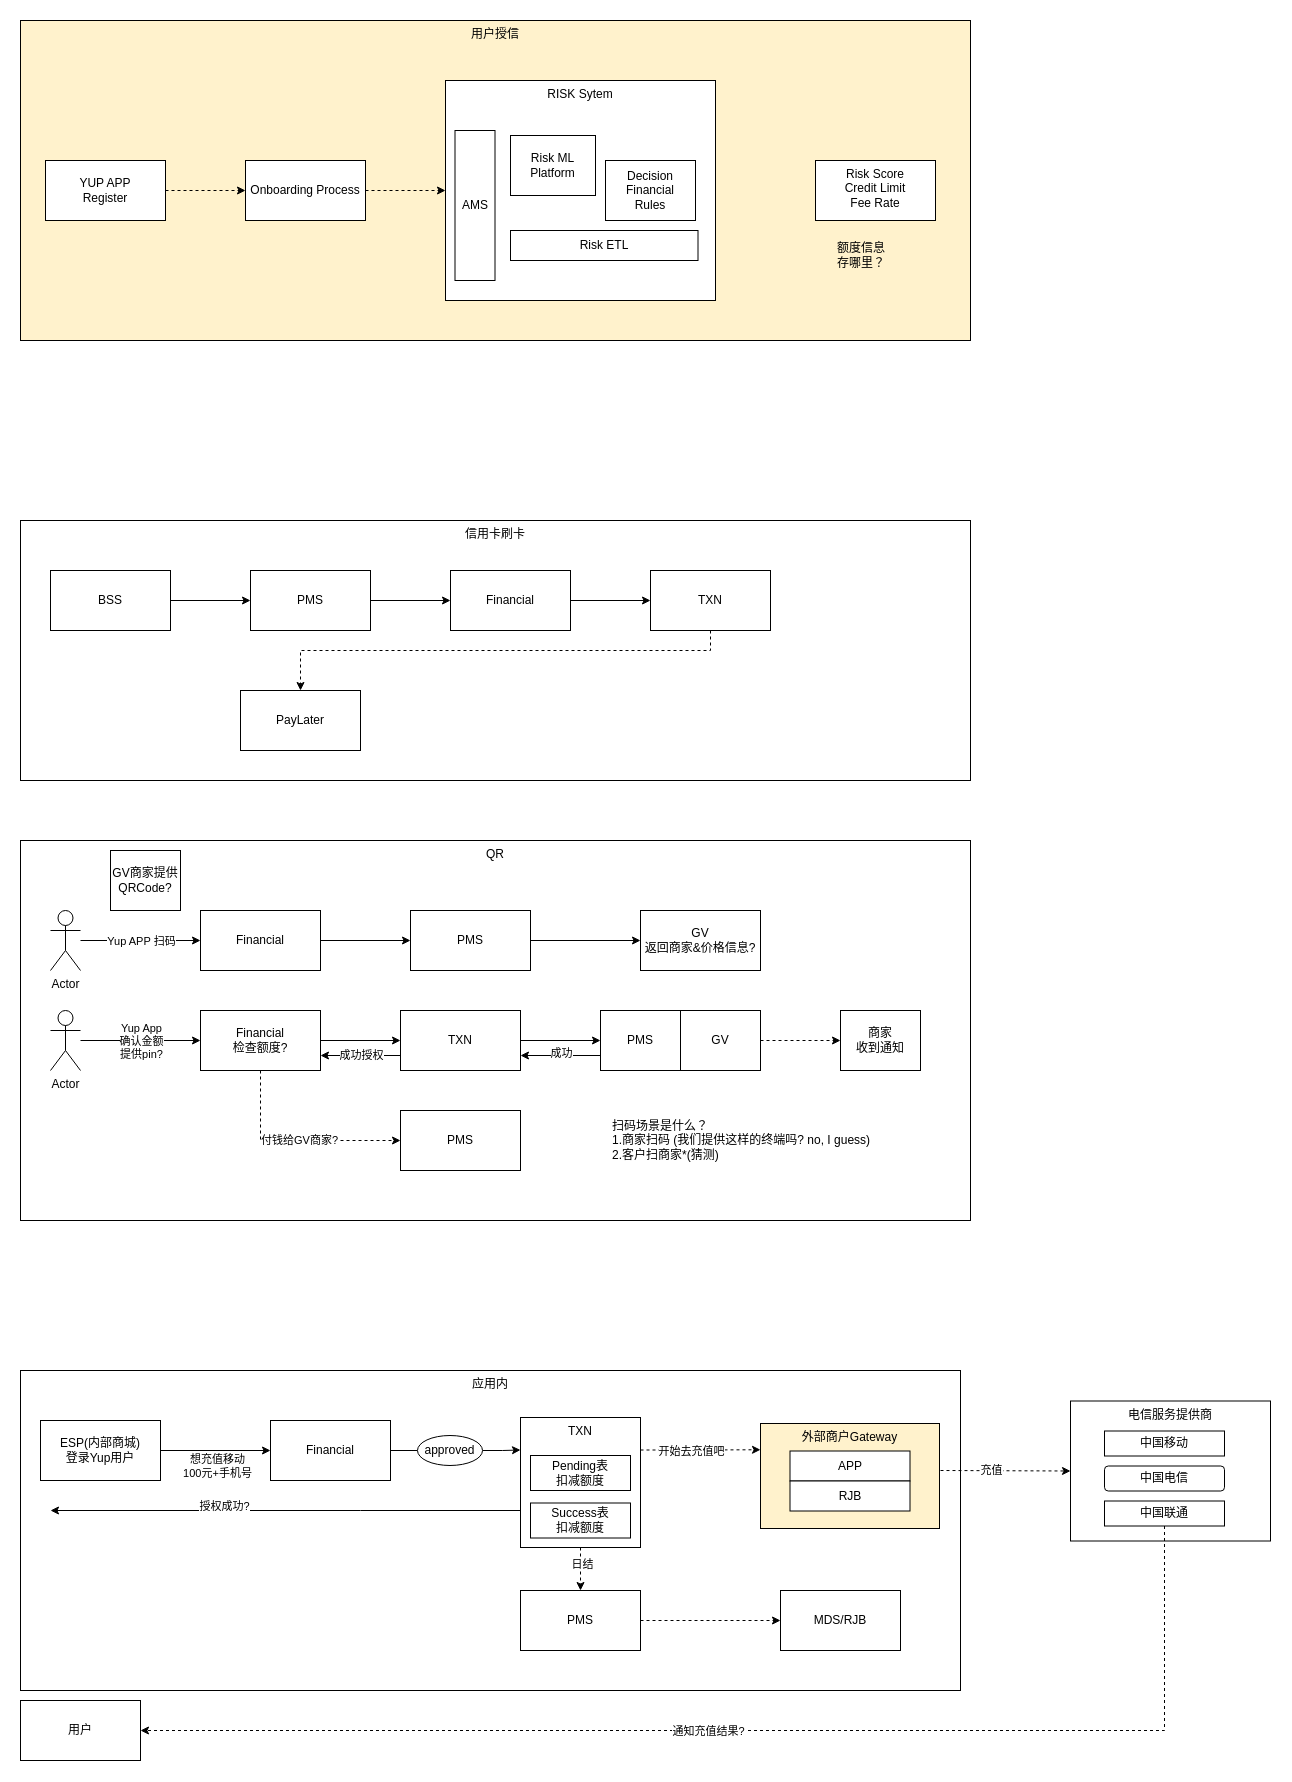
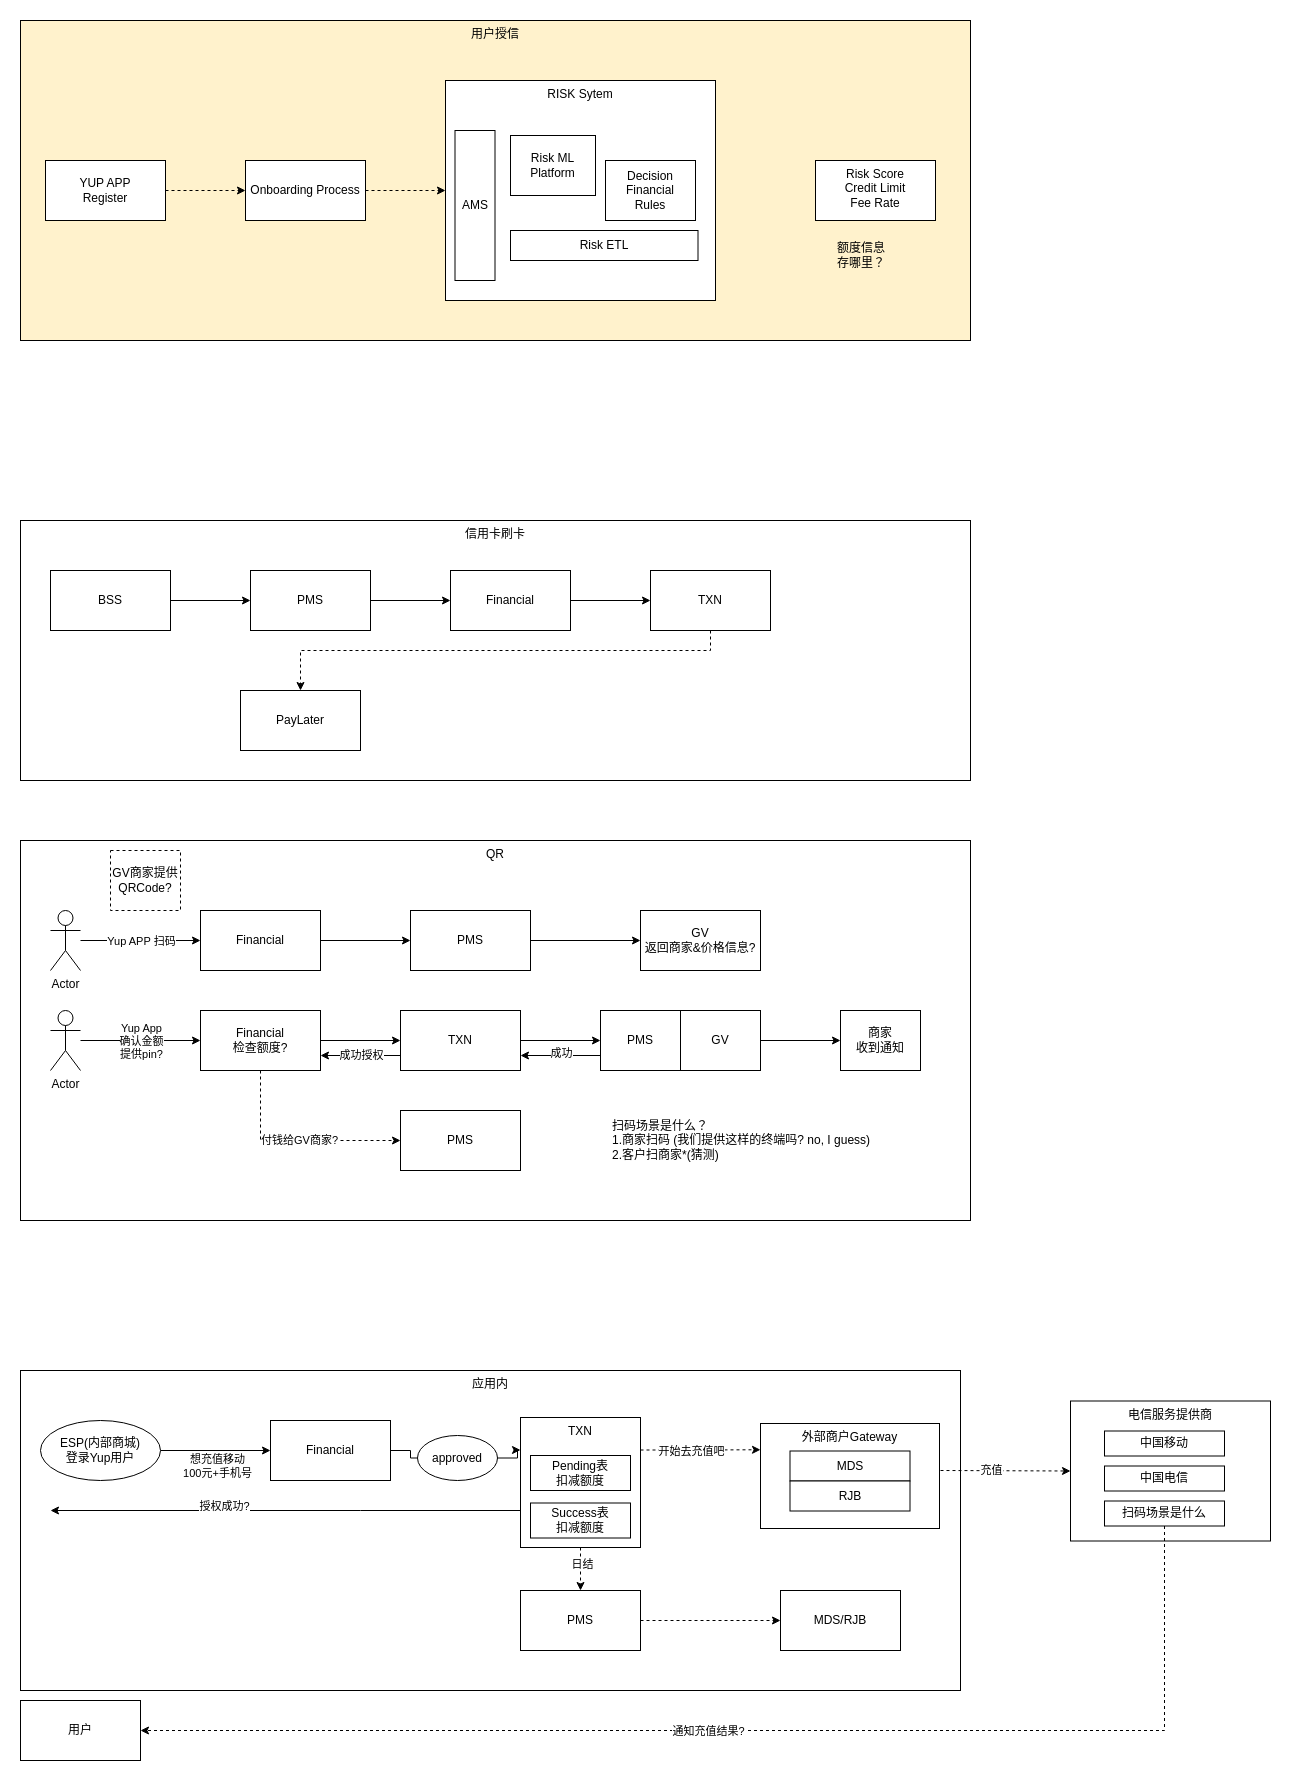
(146, 881) -> (146, 881)
(798, 1041) -> (798, 1041)
(850, 1438) -> (850, 1438)
(101, 1451) -> (101, 1451)
(450, 1451) -> (458, 1458)
(851, 1467) -> (851, 1467)
(1165, 1479) -> (1165, 1479)
(1165, 1514) -> (1165, 1514)
